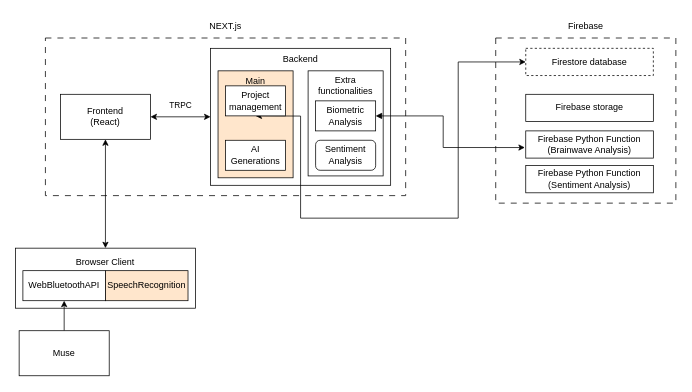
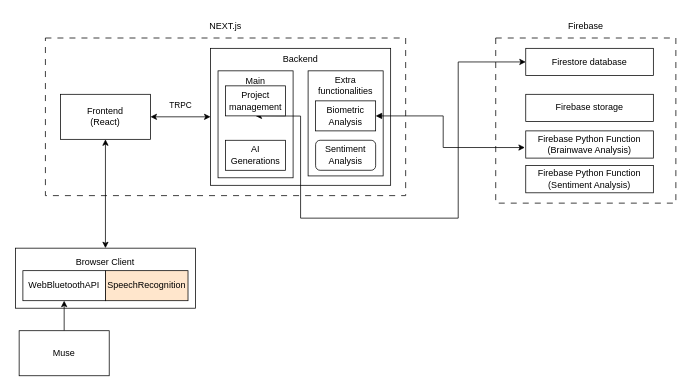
(589, 62) -> (589, 62)
(255, 124) -> (255, 124)
